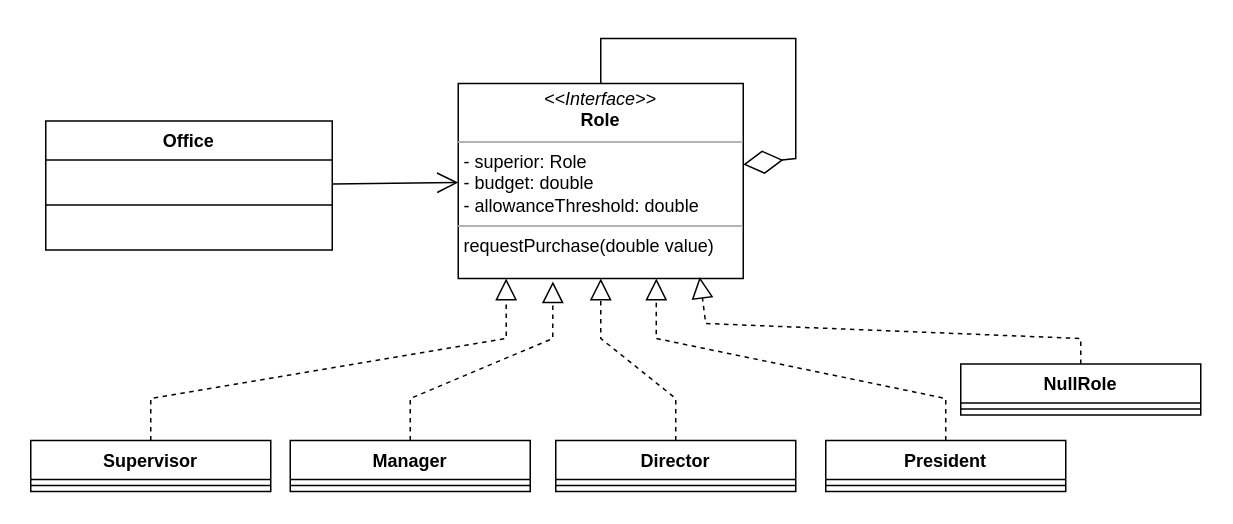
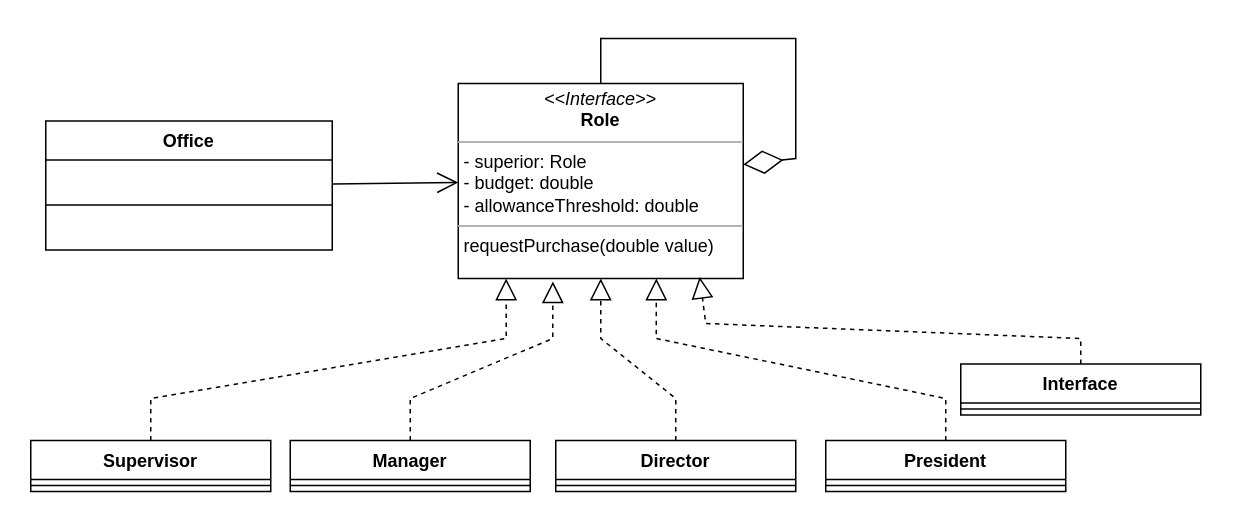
(1080, 384) -> (1080, 384)
